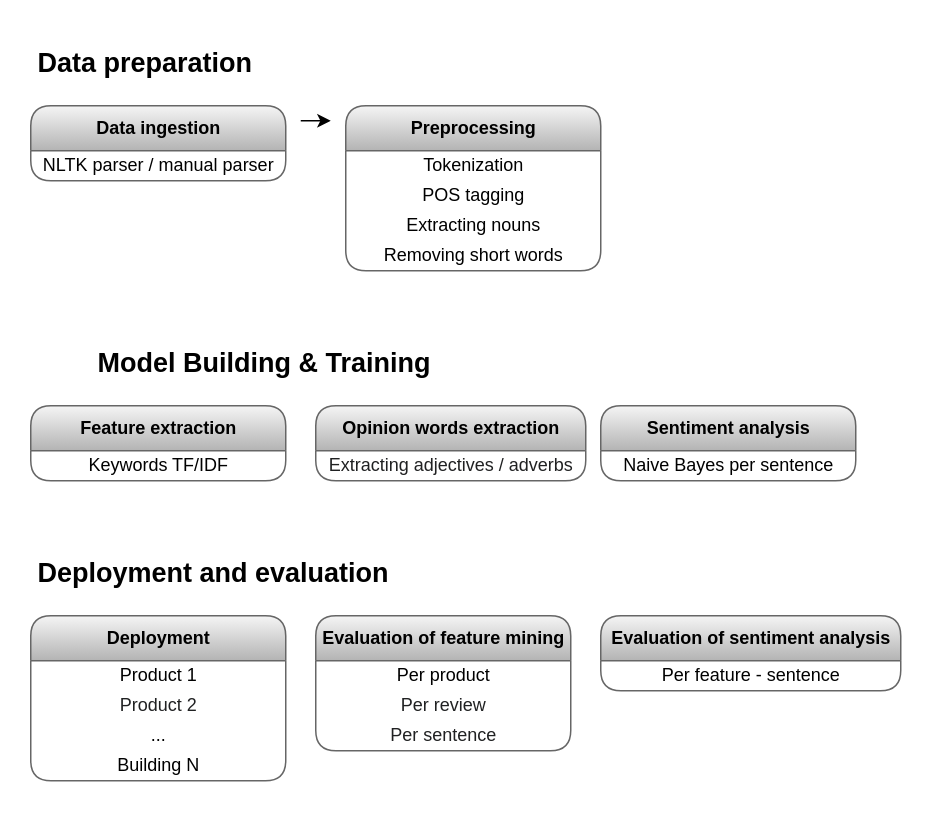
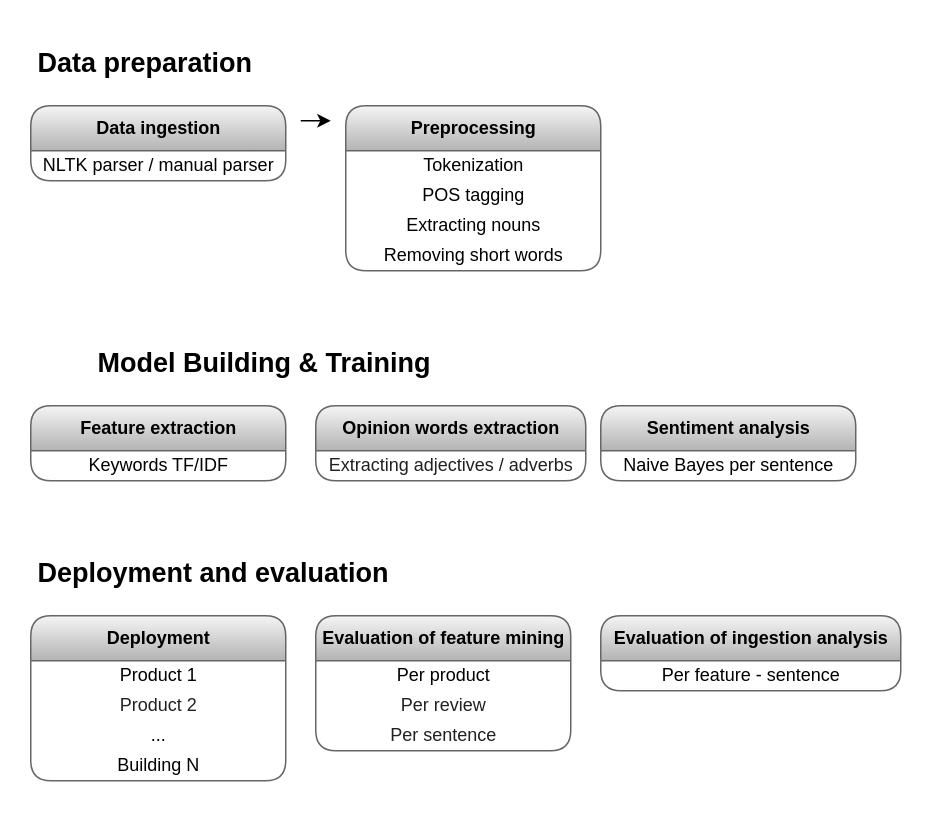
(752, 638) -> (752, 638)
